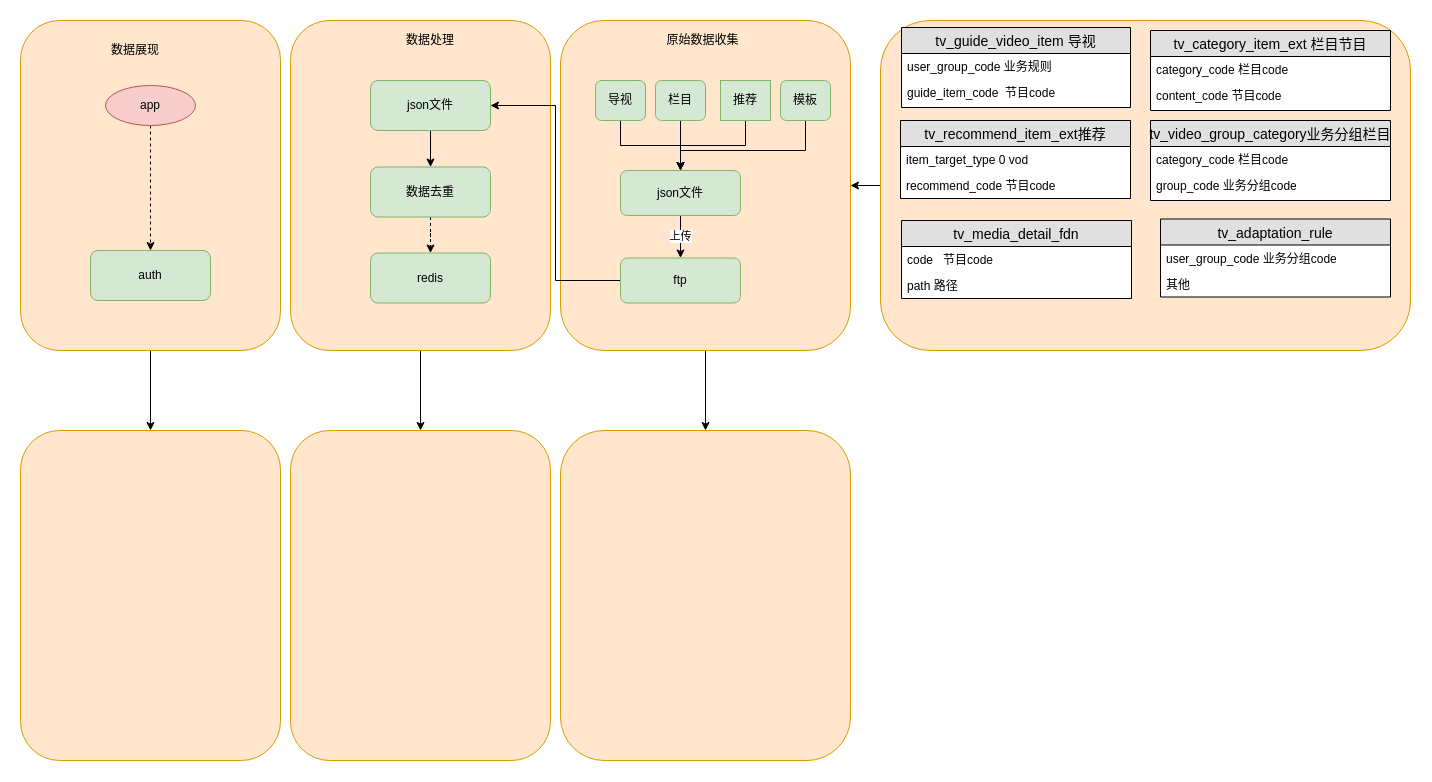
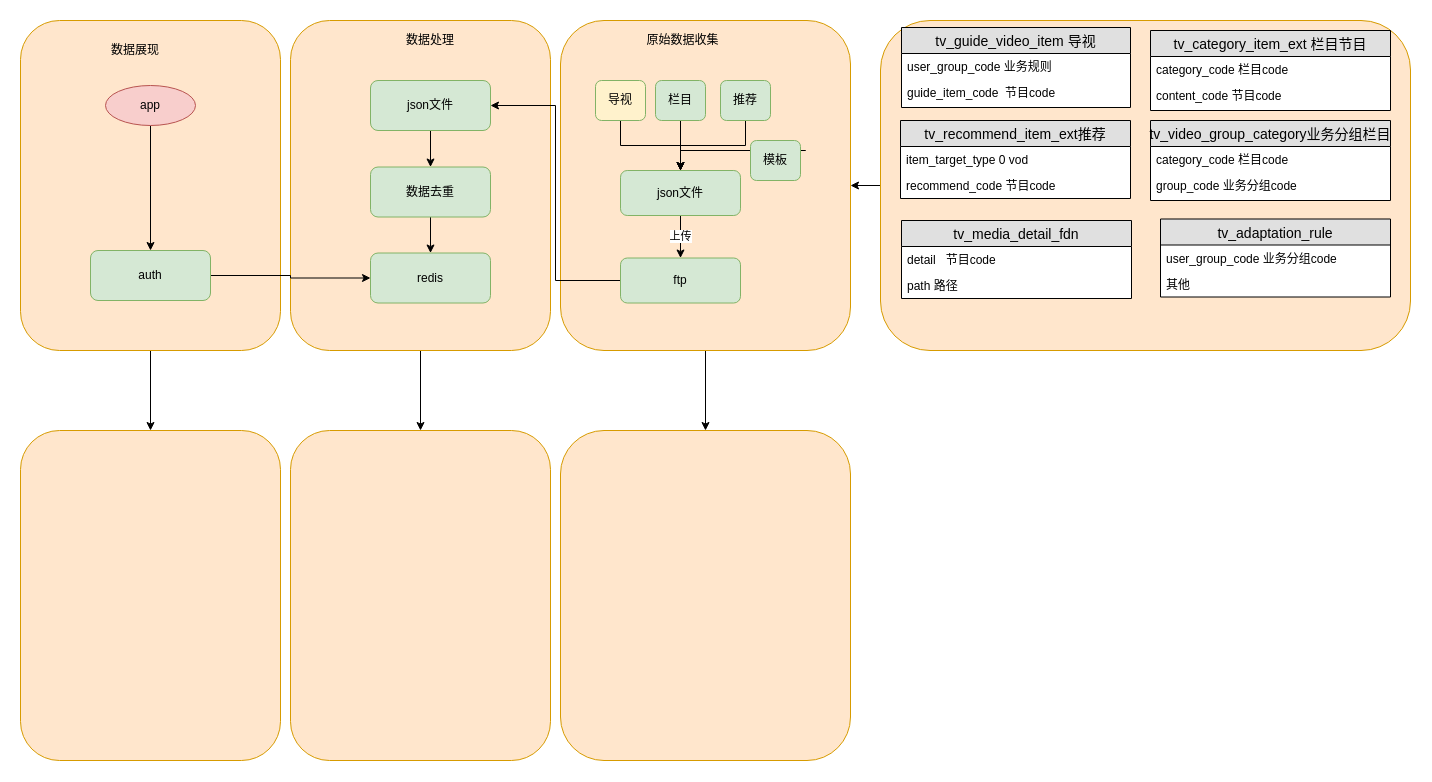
(703, 41) -> (683, 41)
(621, 101) -> (621, 101)
(746, 101) -> (746, 101)
(806, 101) -> (776, 161)
(151, 185) -> (151, 185)
(431, 235) -> (431, 235)
(954, 260) -> (958, 260)
none -> (288, 276)
